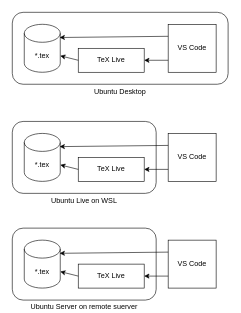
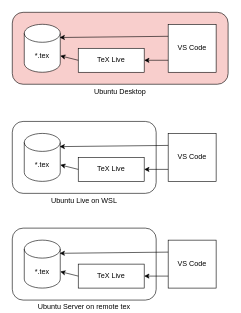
(120, 91) -> (120, 91)
(84, 307) -> (84, 307)
